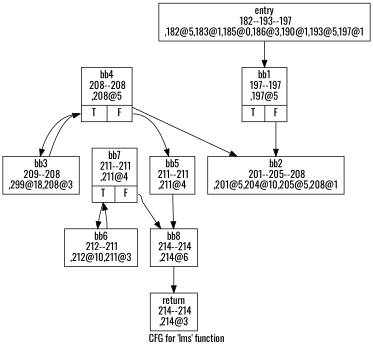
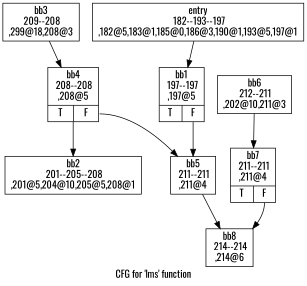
(55, 125) -> none
(276, 136) -> (193, 136)
(101, 212) -> none
(101, 258) -> (255, 105)
(174, 312) -> none
